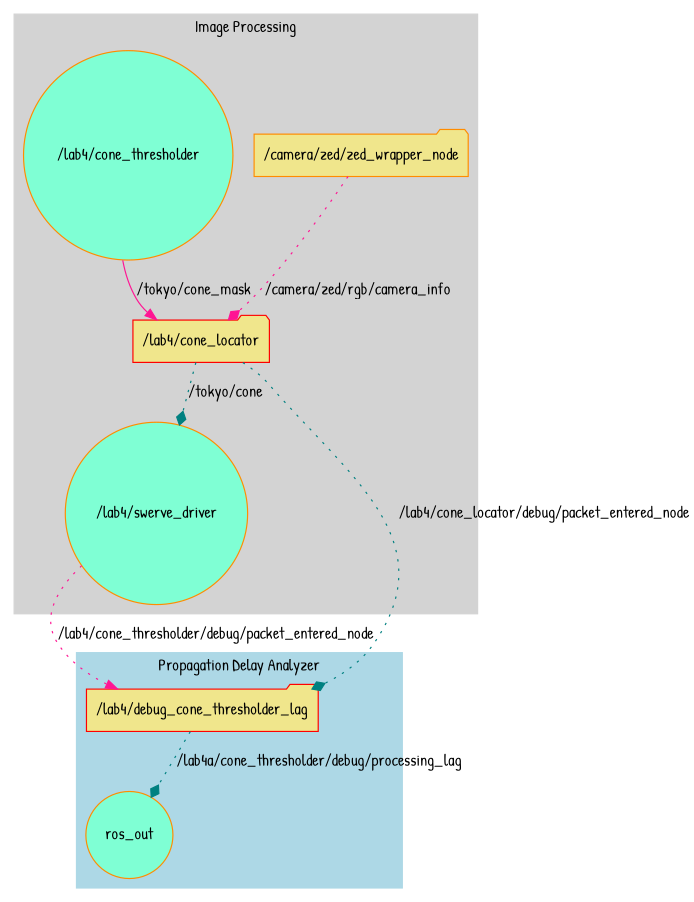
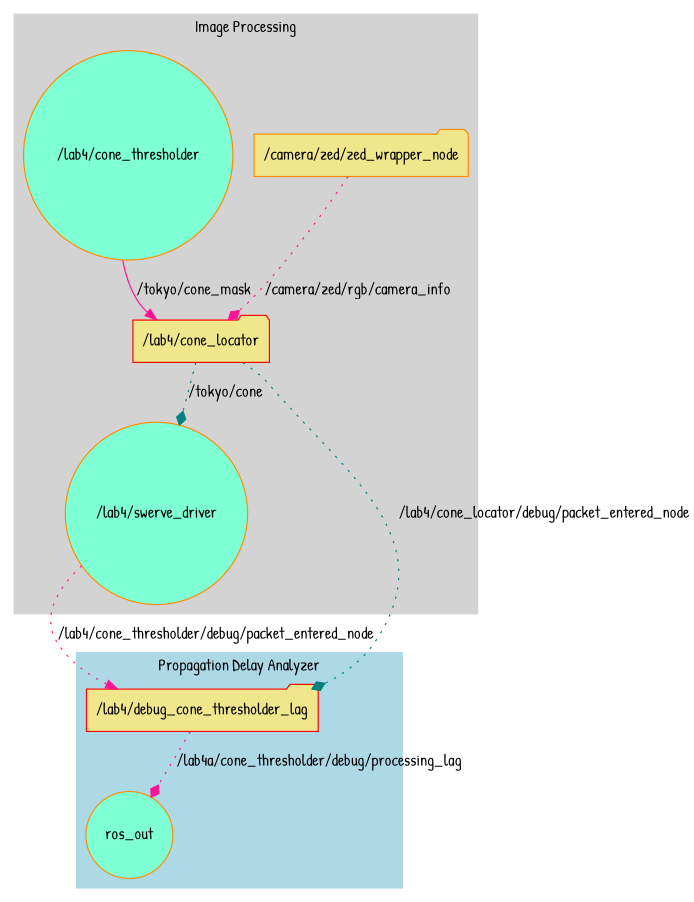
(174, 758) -> (174, 758)
